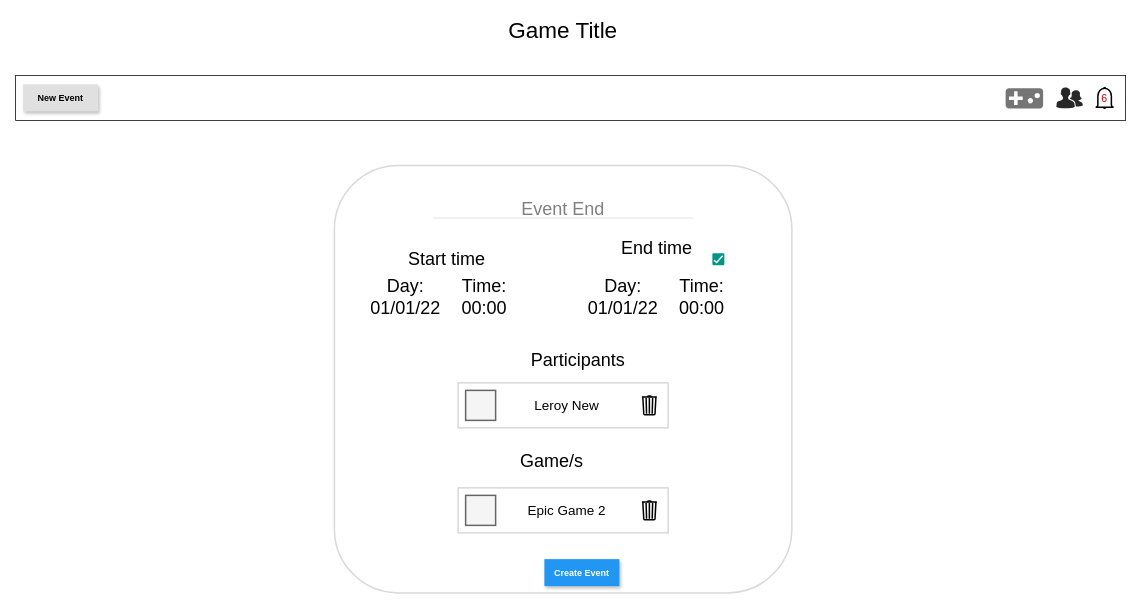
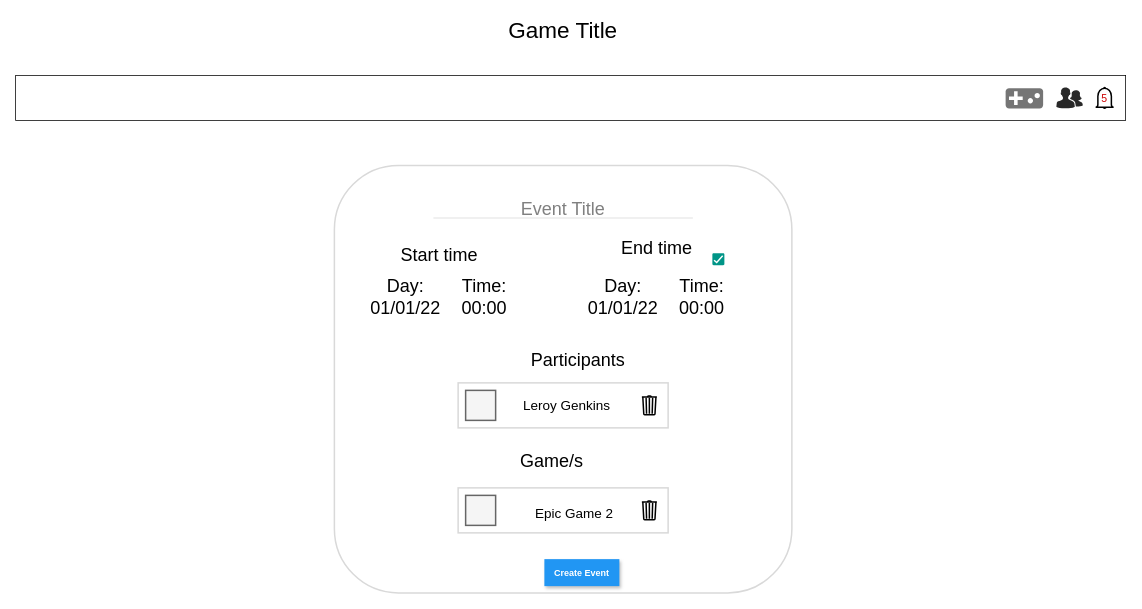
(60, 98) -> none
(1104, 99) -> (1104, 99)
(563, 209) -> (563, 209)
(447, 259) -> (439, 255)
(567, 405) -> (567, 405)
(567, 510) -> (574, 514)
